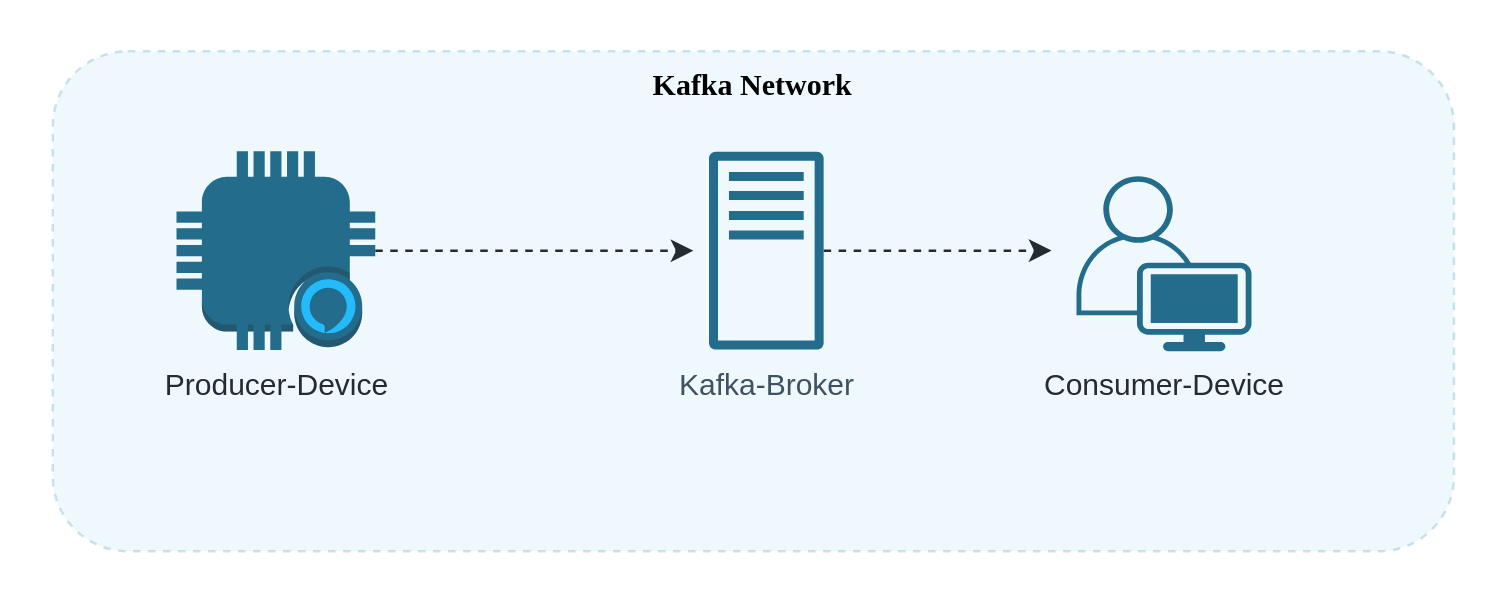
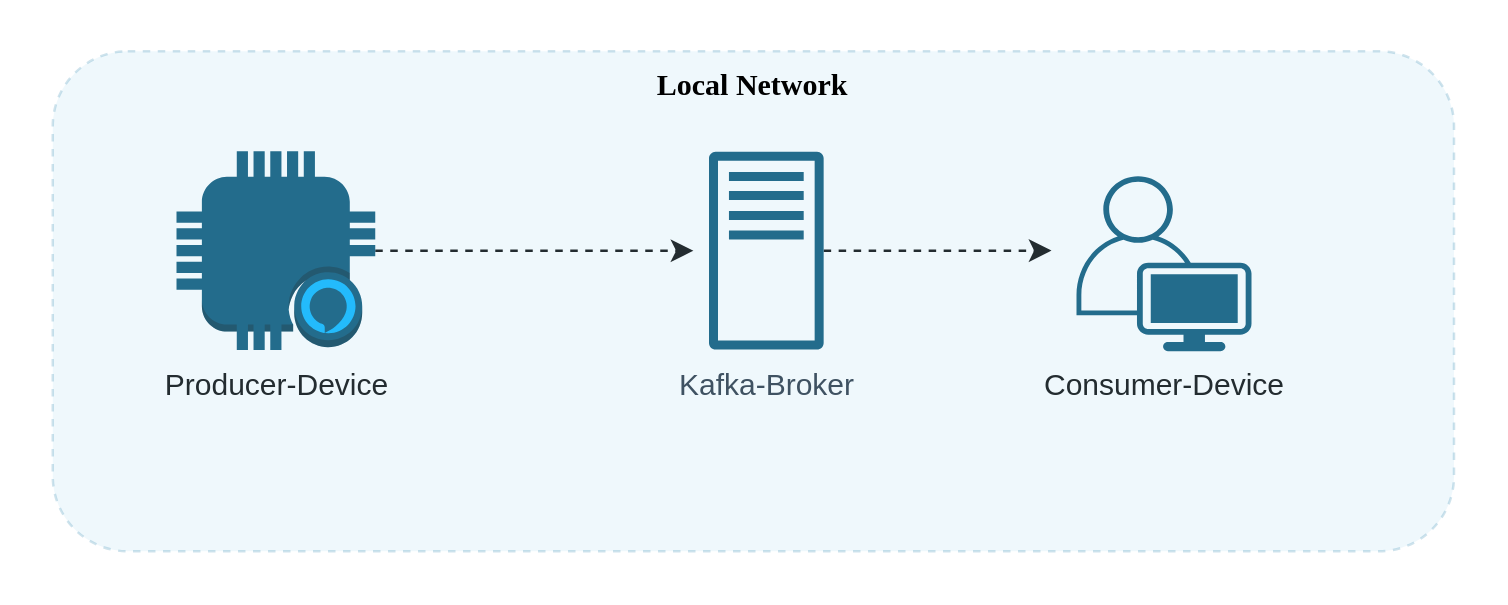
(752, 85) -> (752, 85)
